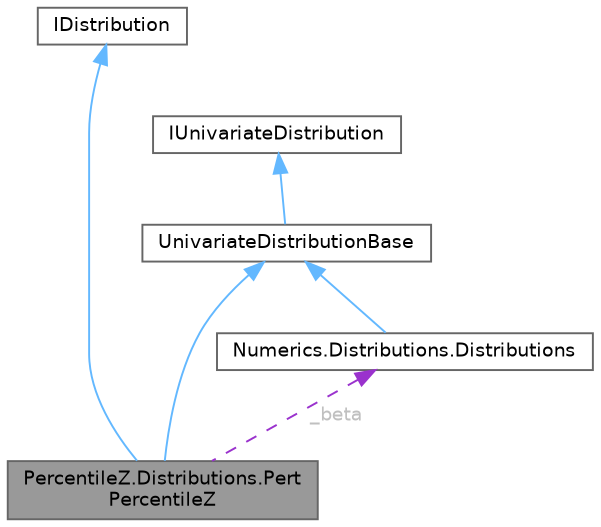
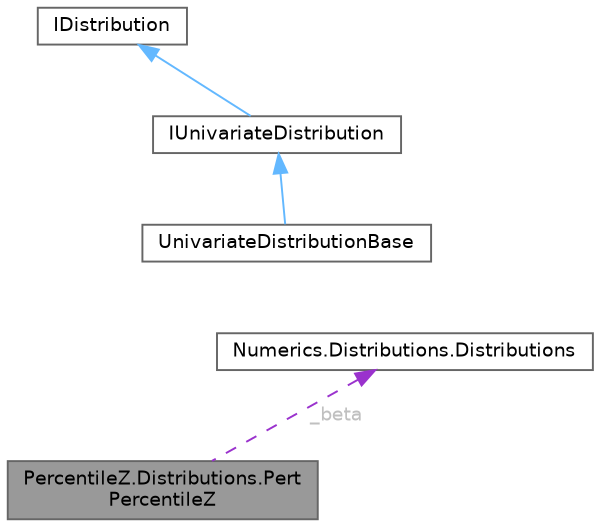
(89, 268) -> (203, 86)
(353, 304) -> none
(188, 359) -> none
